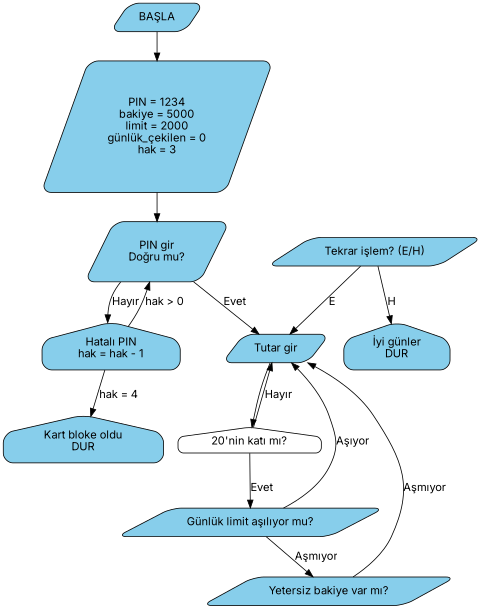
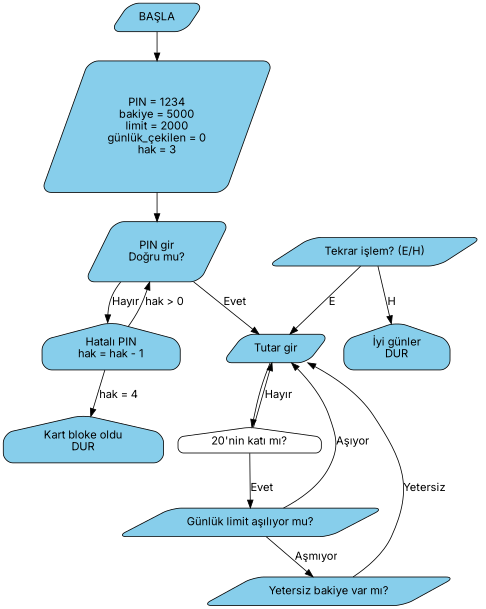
(425, 488) -> (425, 488)
